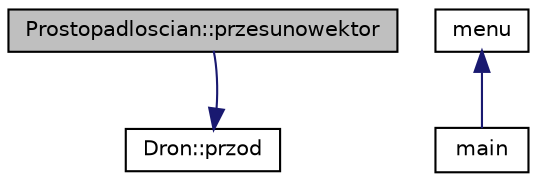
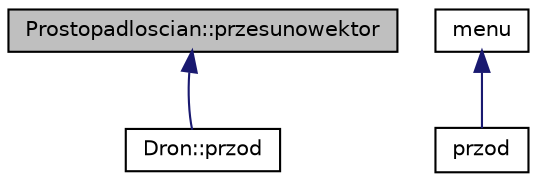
(217, 80) -> (189, 101)
(482, 150) -> (482, 150)
